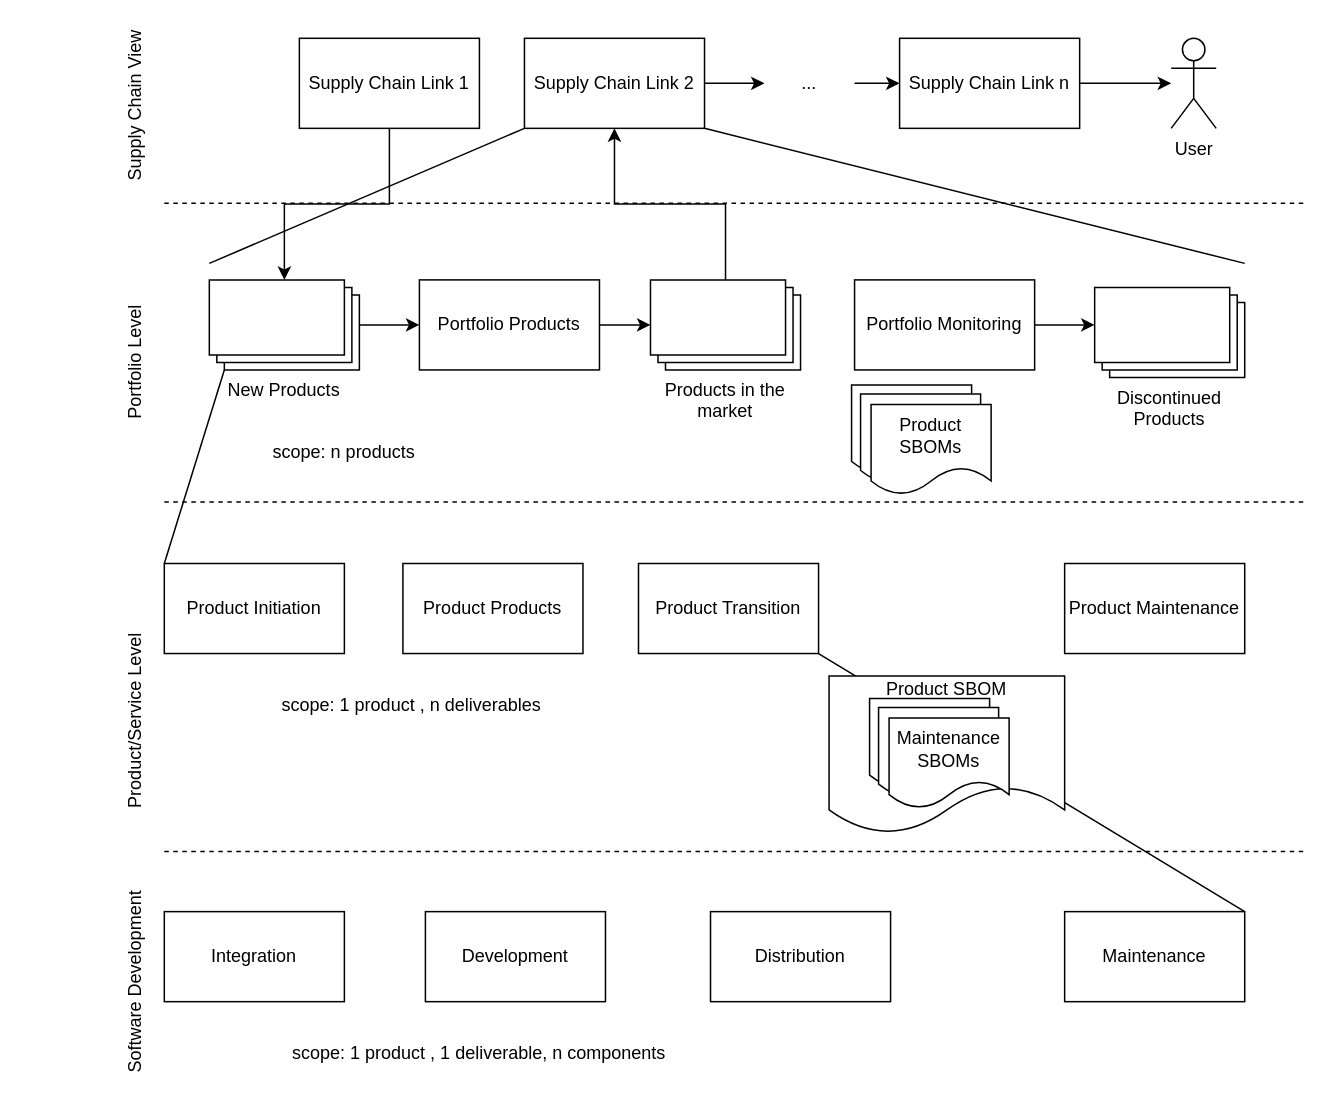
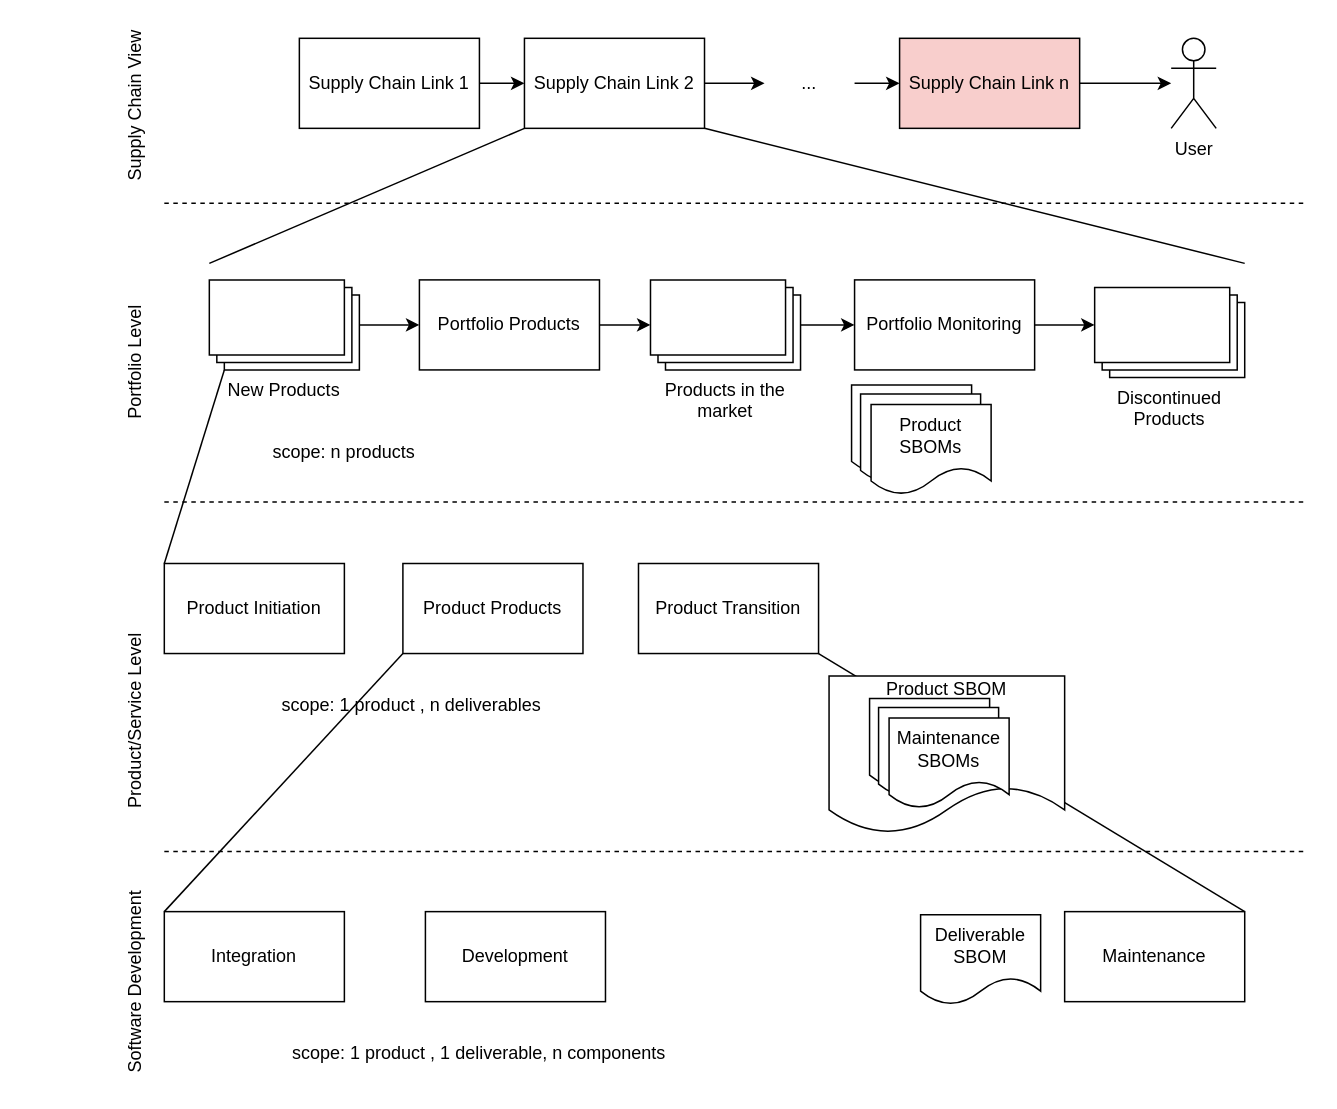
(989, 83) -> (989, 83)
(389, 165) -> (507, 83)
(725, 243) -> (828, 325)
(1154, 608) -> none
none -> (284, 782)
(800, 956) -> none
none -> (980, 959)
